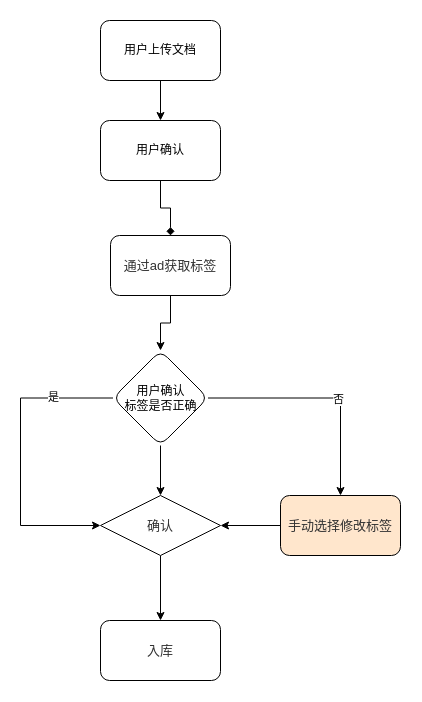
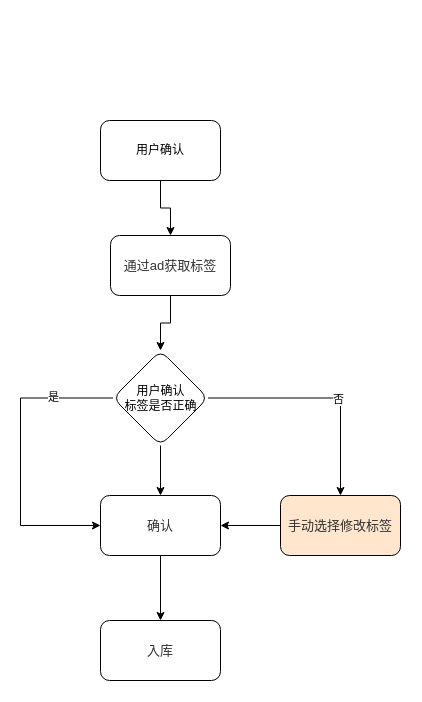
(161, 51) -> none
(161, 97) -> none
(171, 227) -> (171, 227)
(161, 526) -> (161, 526)
